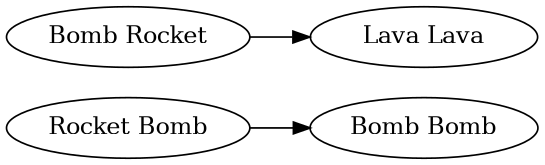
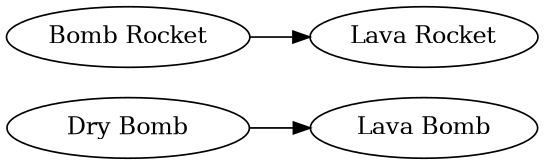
(424, 37) -> (424, 37)
(128, 128) -> (128, 128)
(424, 128) -> (424, 128)
